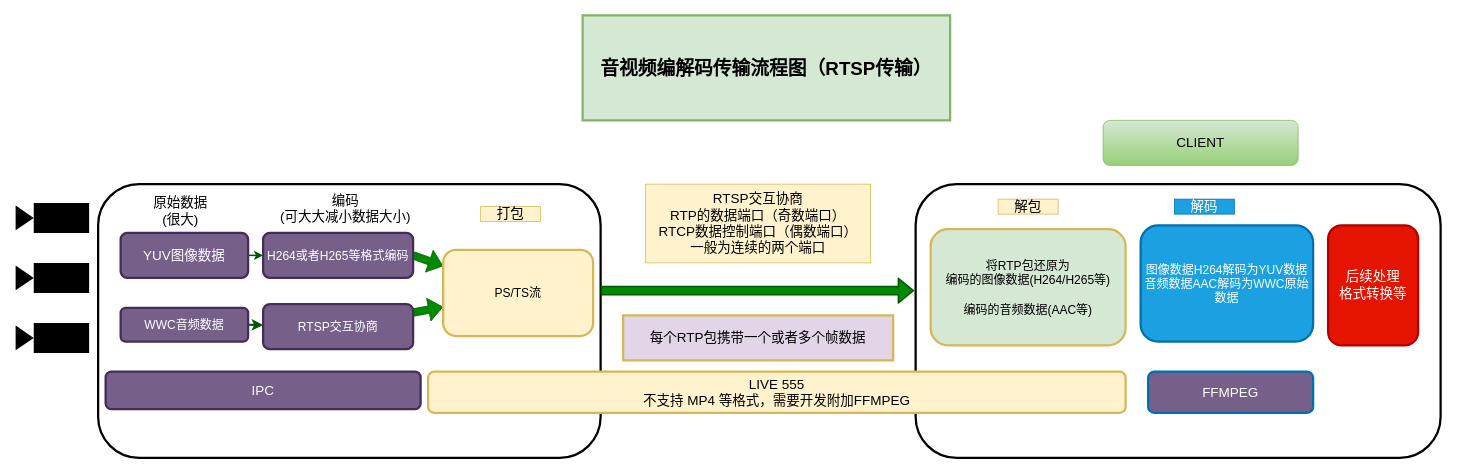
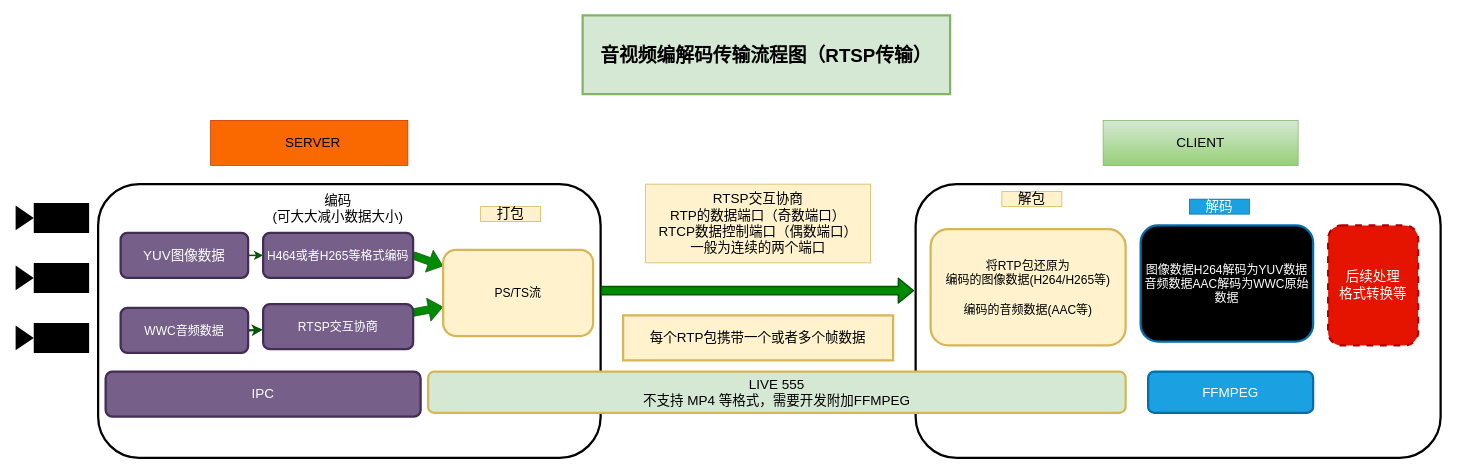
(766, 68) -> (766, 55)
none -> (309, 143)
(1200, 143) -> (1200, 143)
(1028, 207) -> (1032, 199)
(1204, 207) -> (1219, 207)
(345, 209) -> (338, 209)
(180, 211) -> none
(338, 255) -> (338, 255)
(1227, 284) -> (1227, 284)
(1373, 285) -> (1373, 285)
(1028, 287) -> (1028, 287)
(184, 325) -> (184, 330)
(758, 338) -> (758, 338)
(263, 390) -> (263, 394)
(777, 392) -> (777, 392)
(1230, 392) -> (1230, 392)
